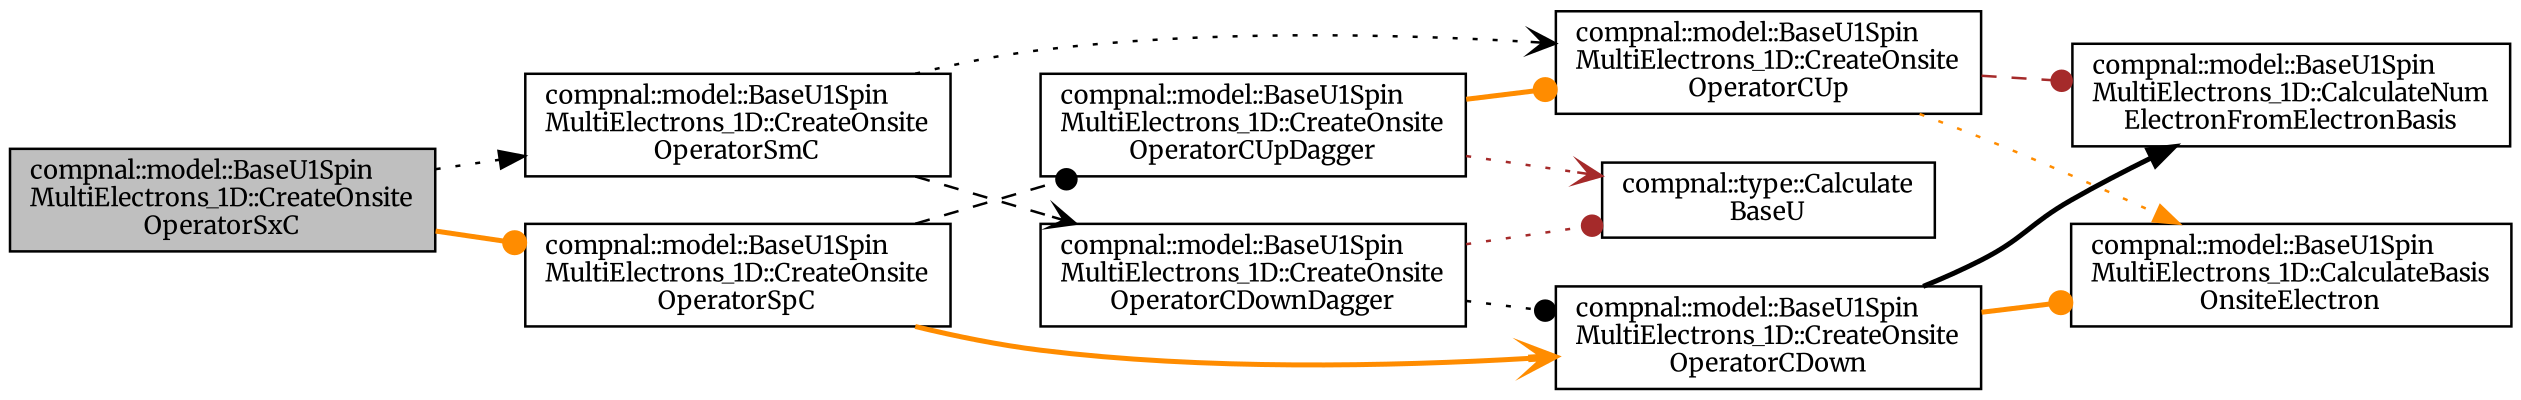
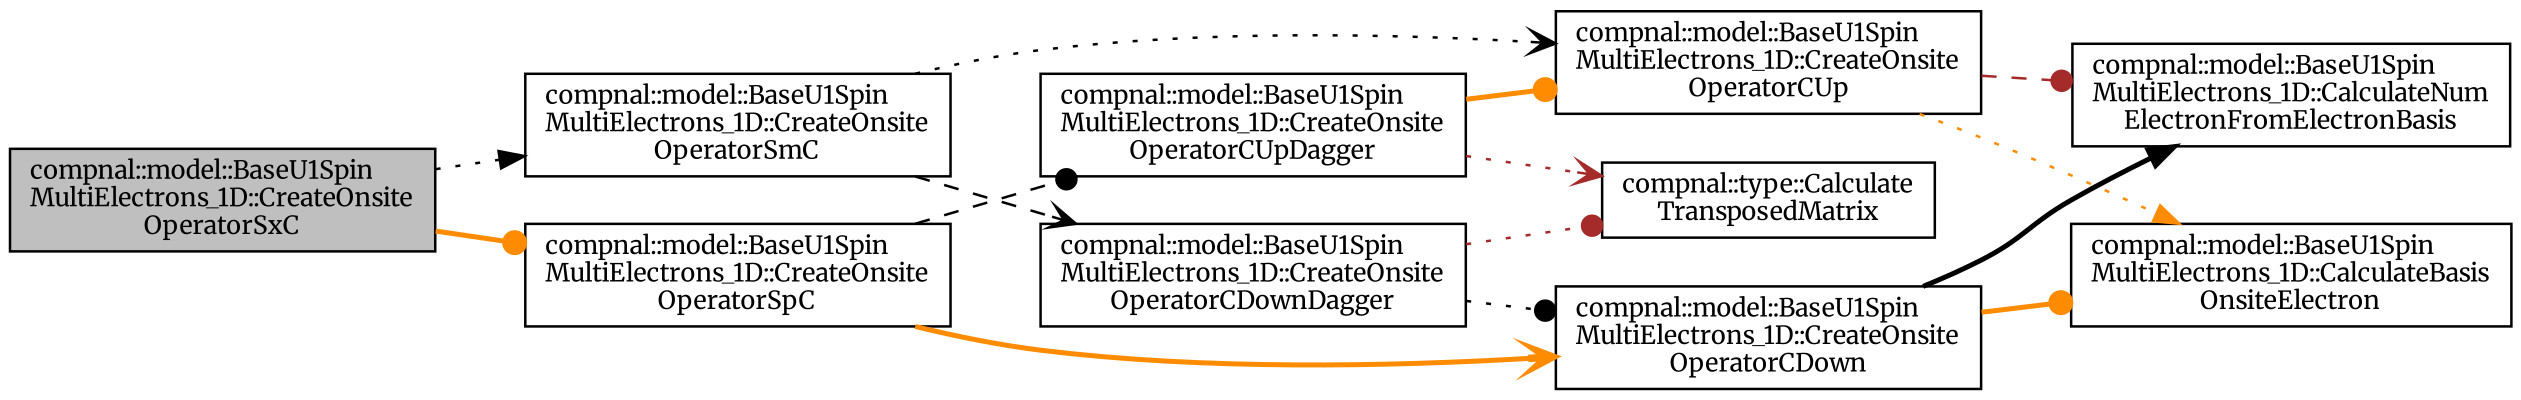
(1768, 200) -> (1768, 200)
